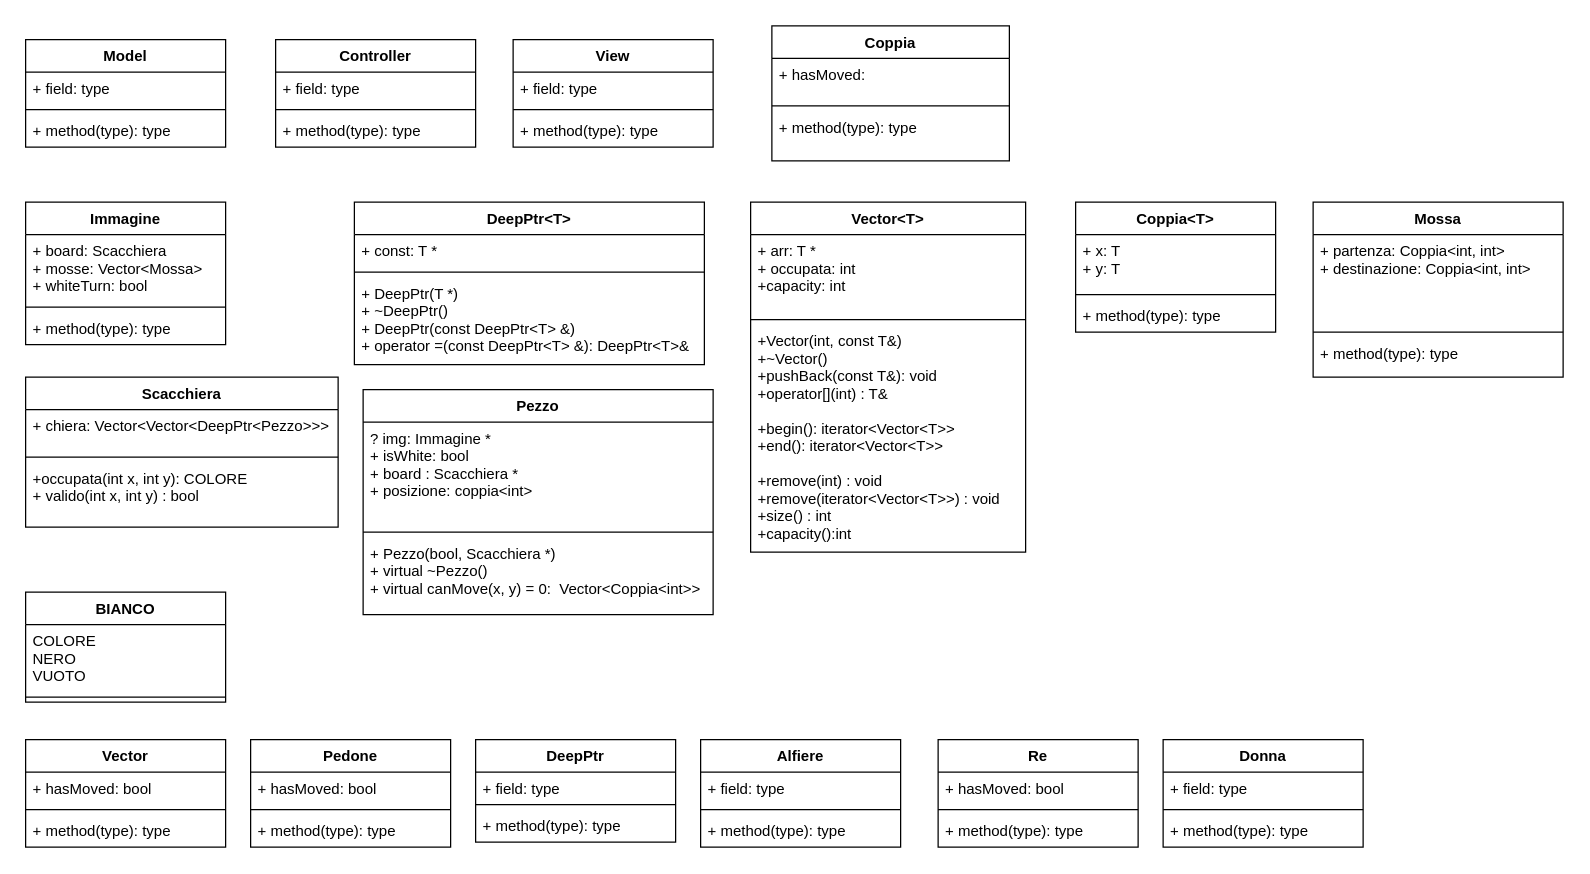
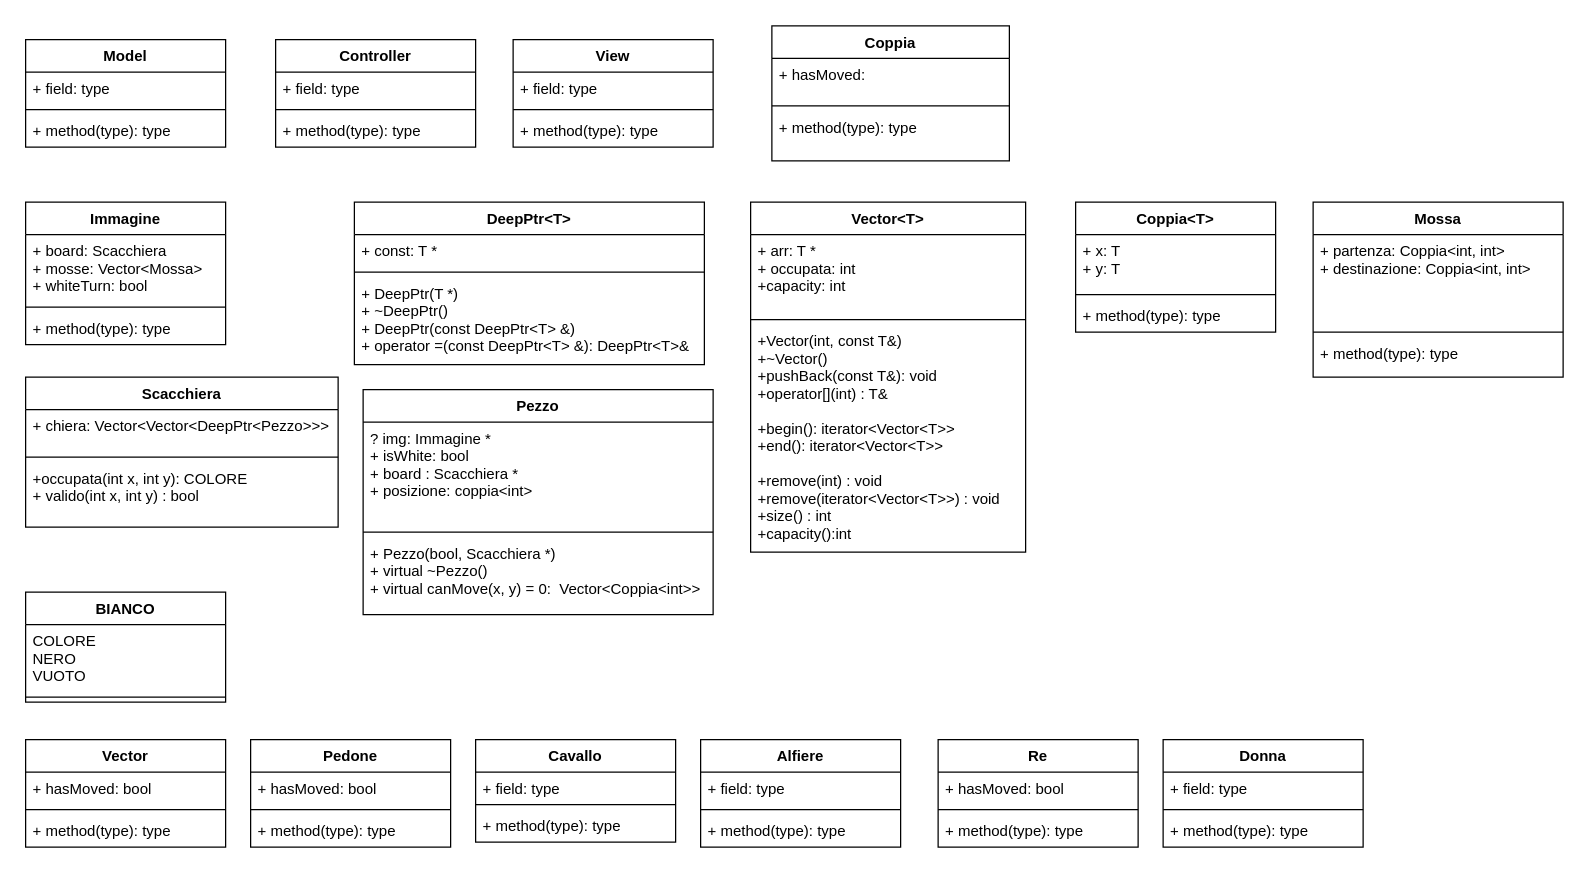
(575, 756) -> (575, 756)
